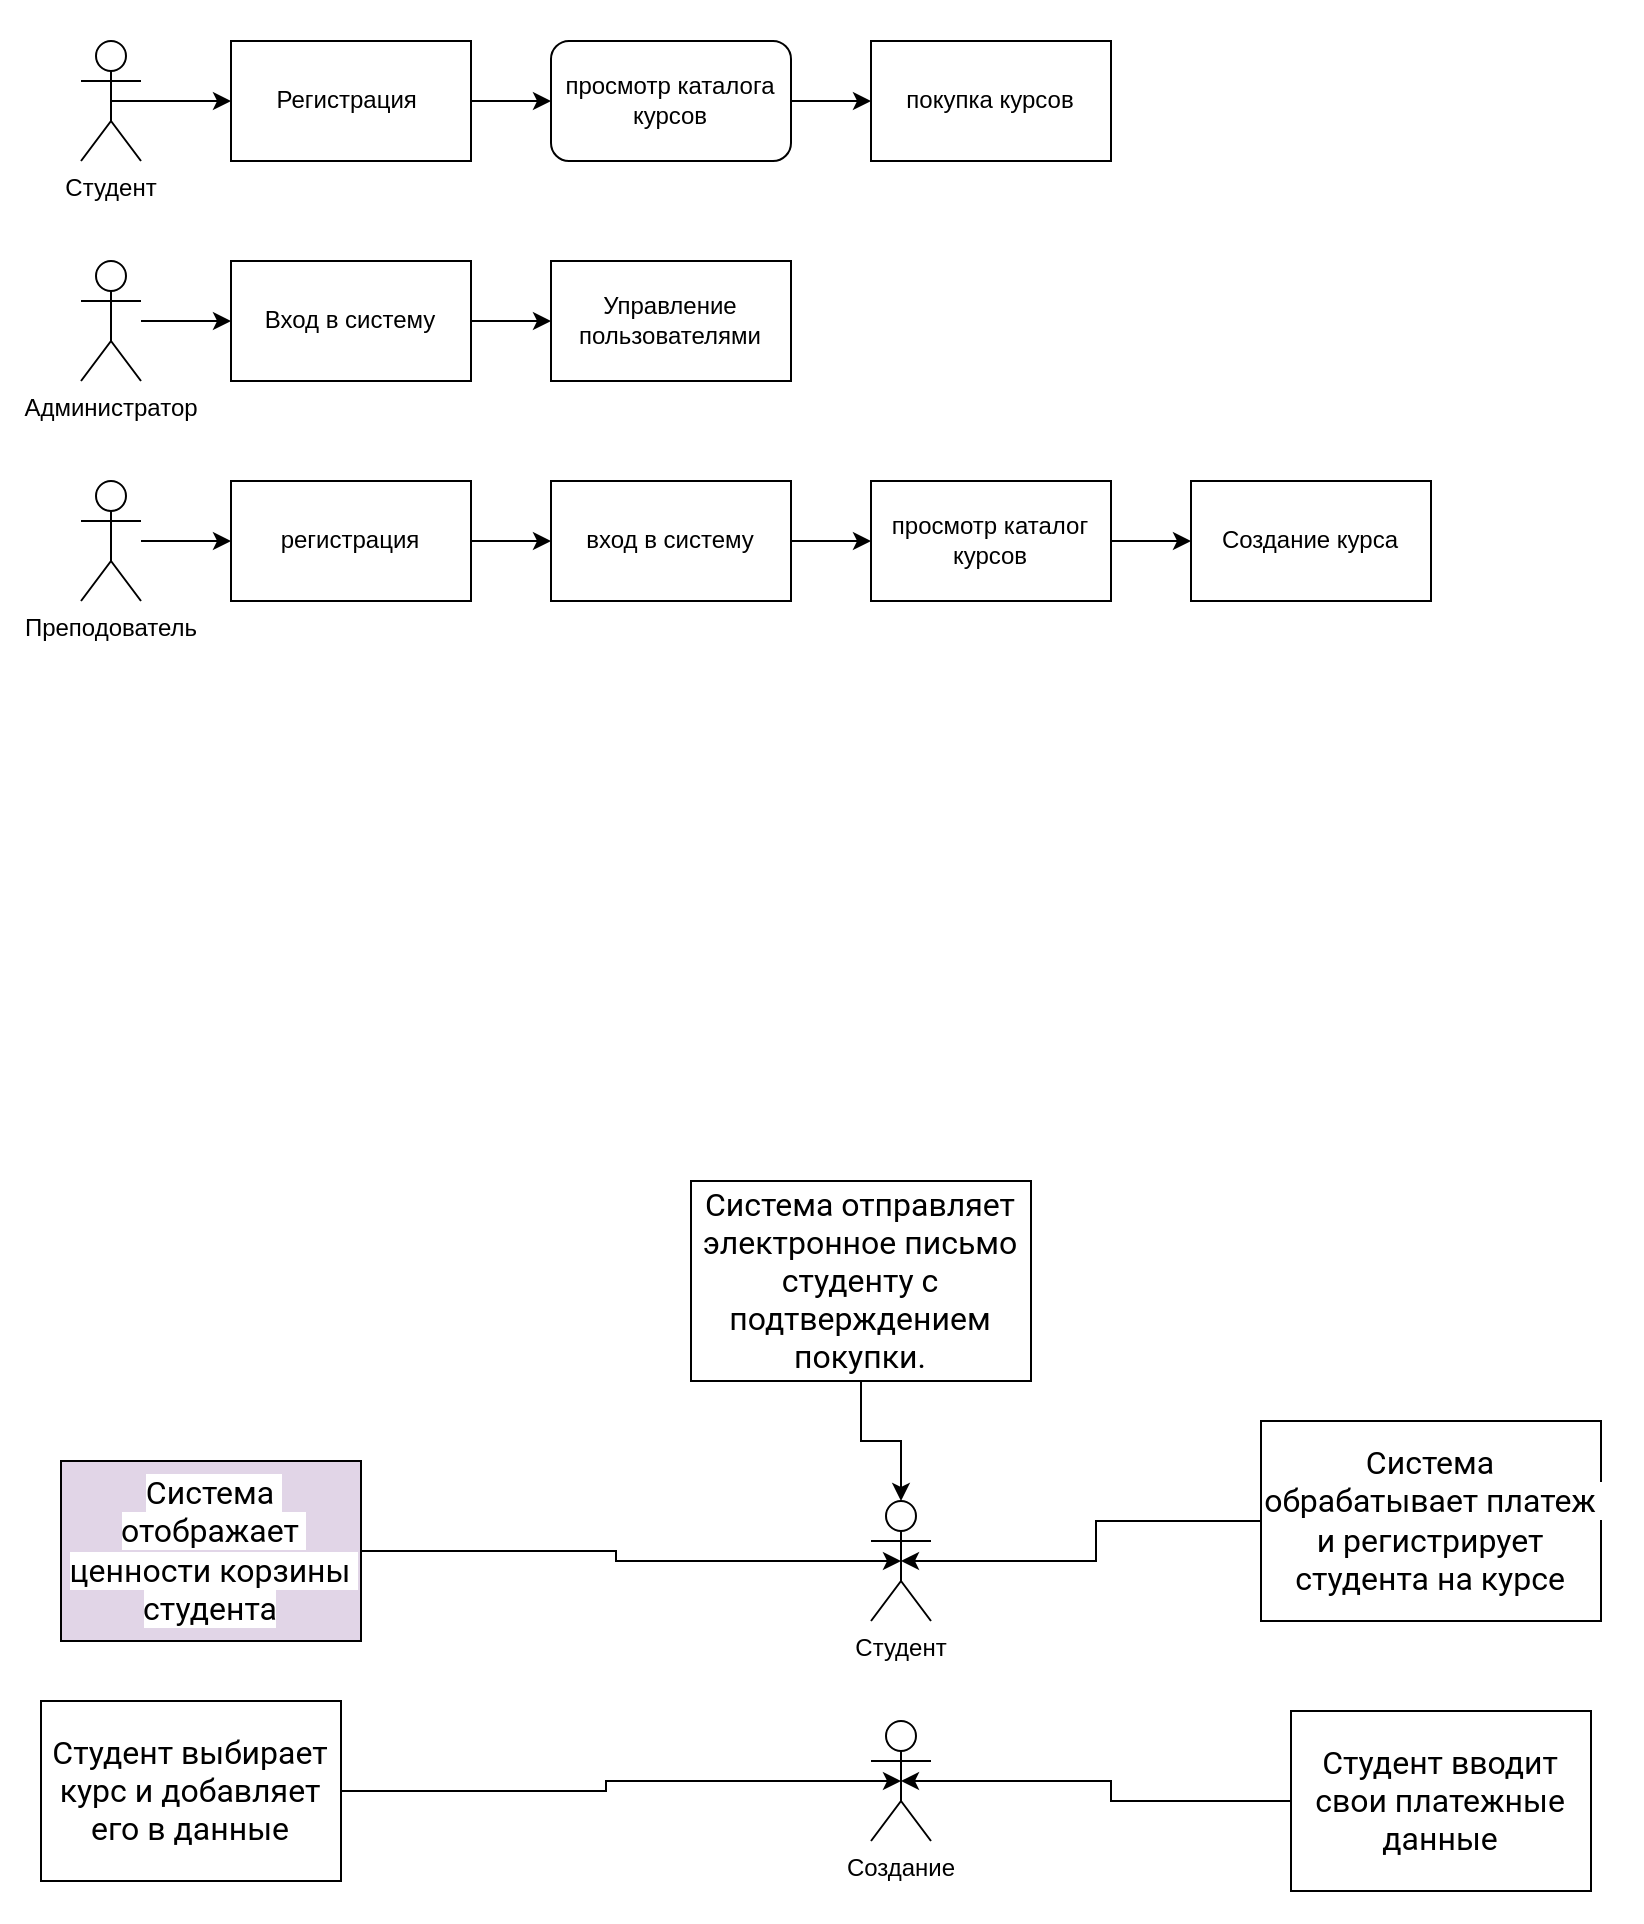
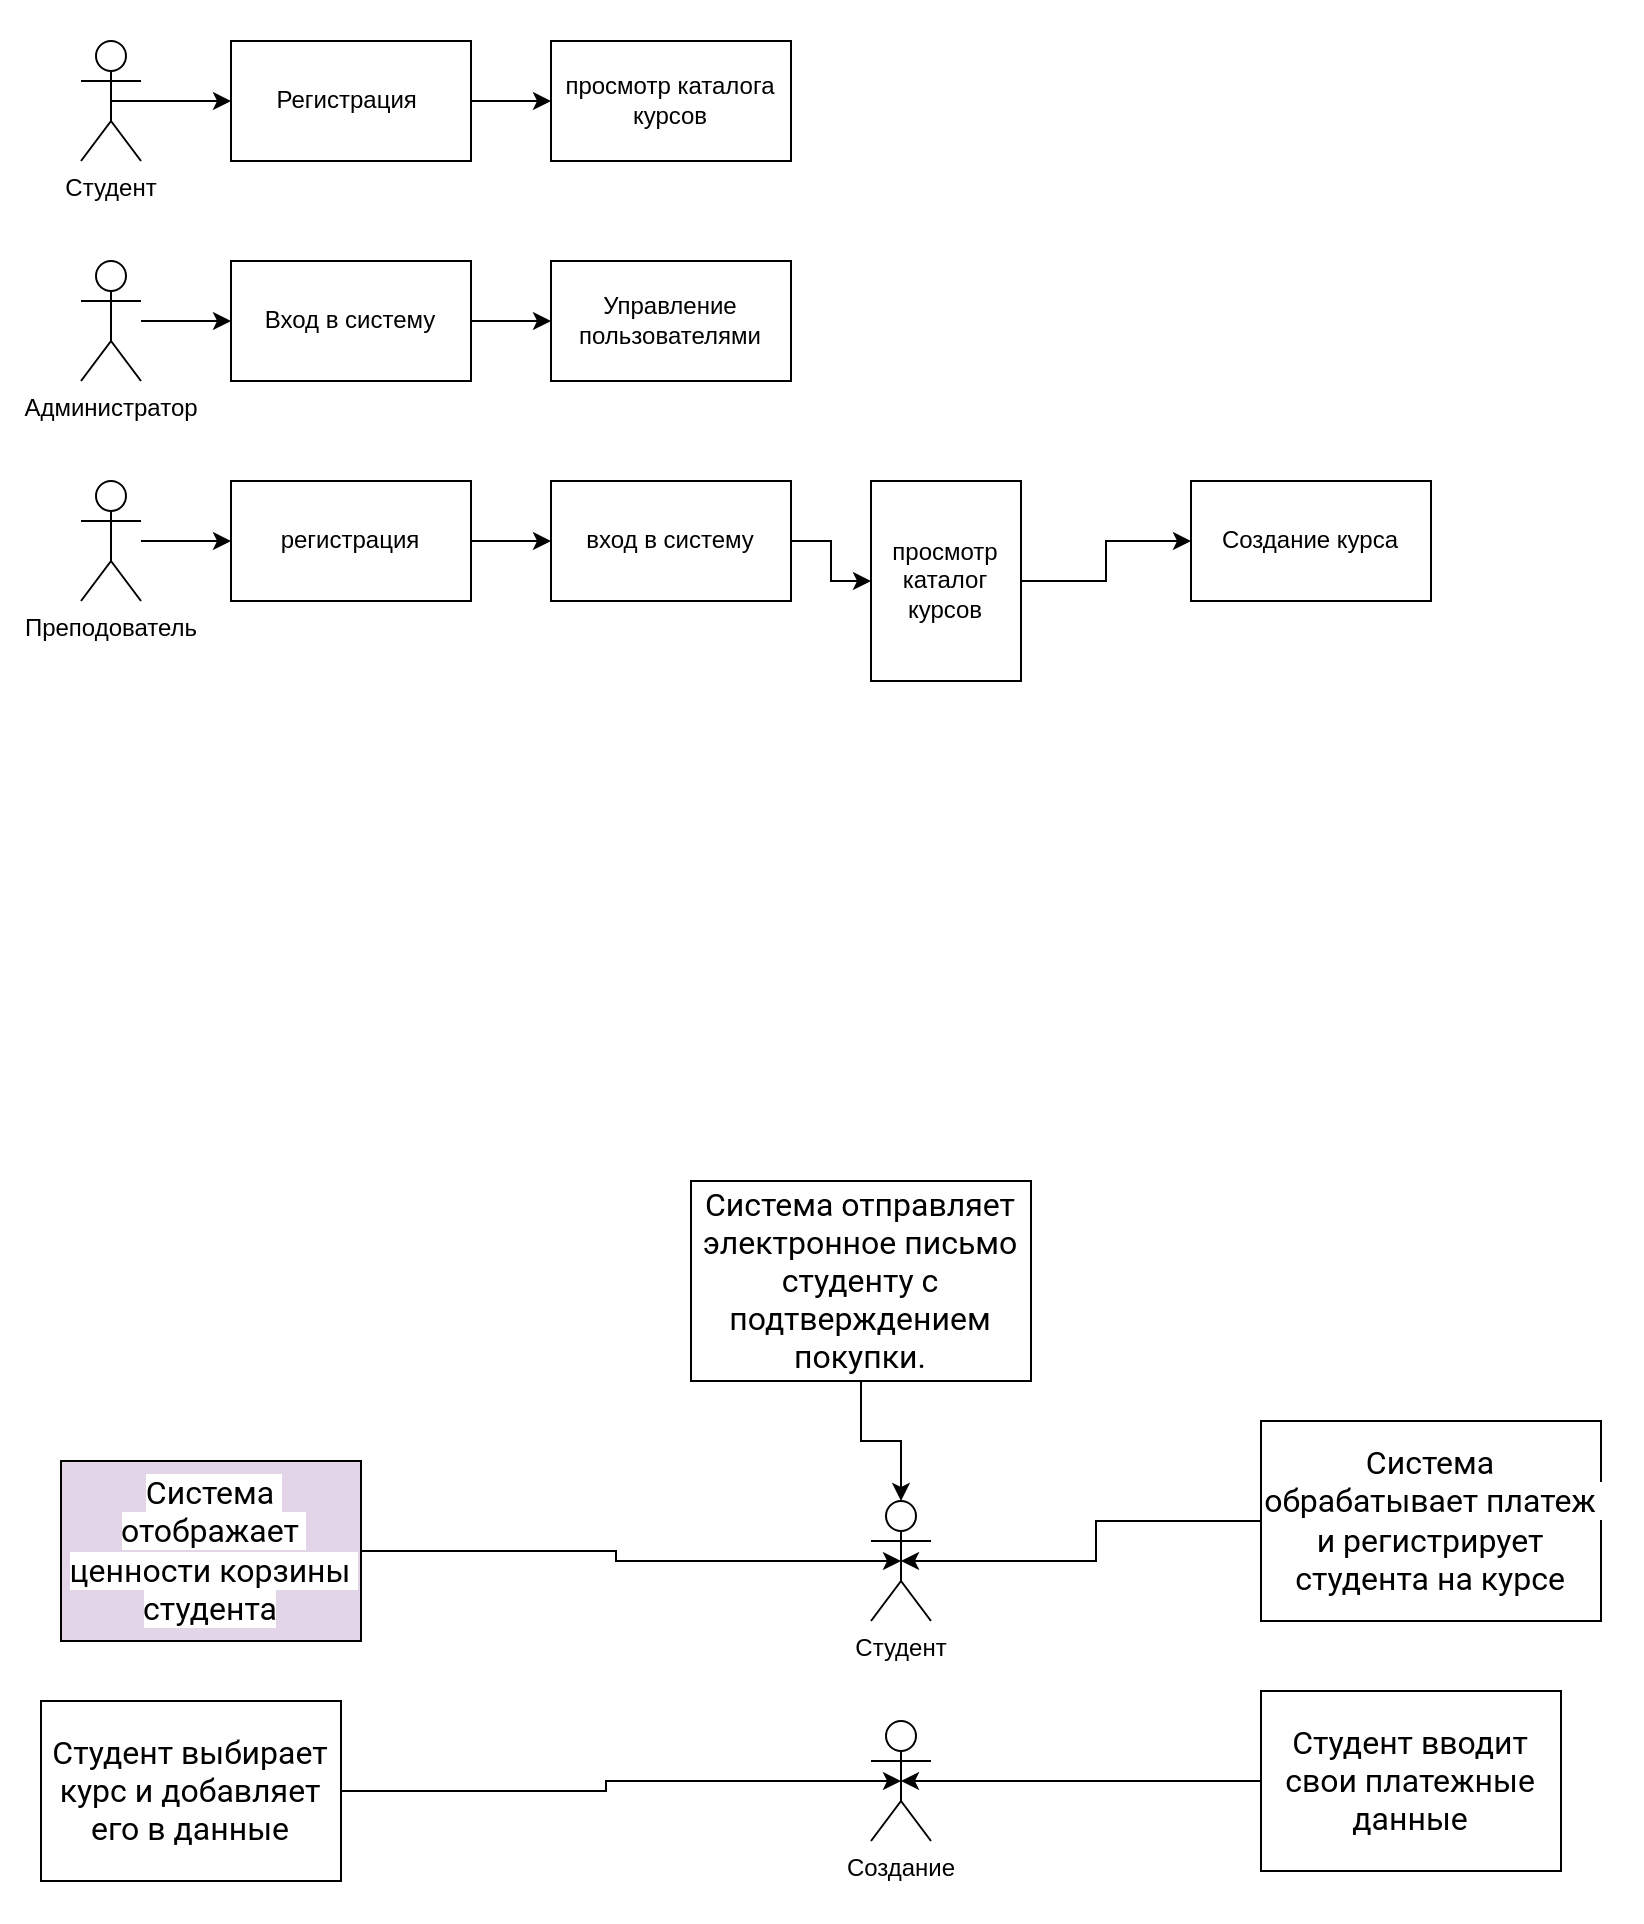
(671, 101) -> (671, 101)
(824, 101) -> none
(991, 101) -> none
(991, 541) -> (946, 581)
(1441, 1801) -> (1411, 1781)
